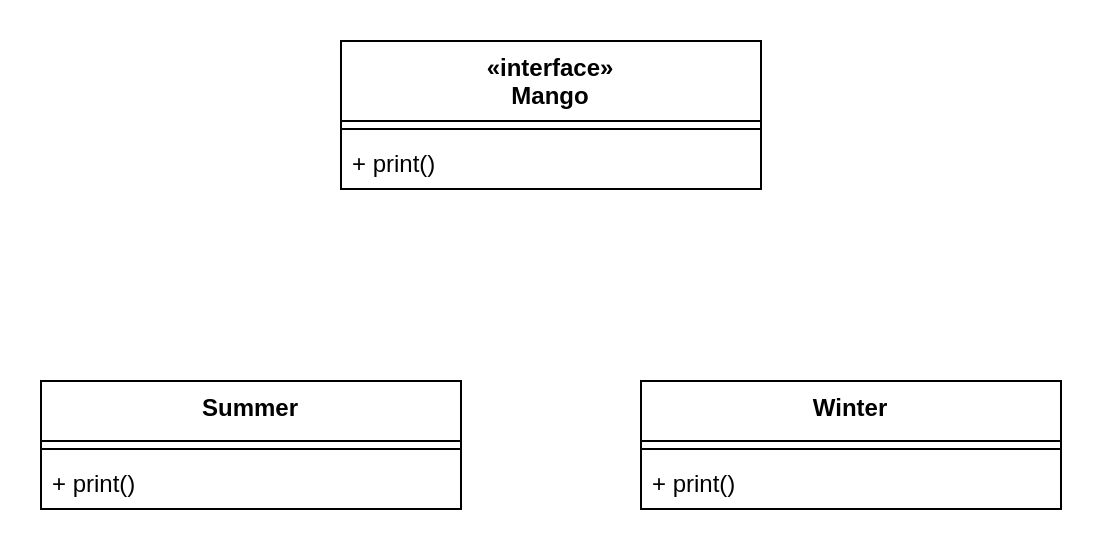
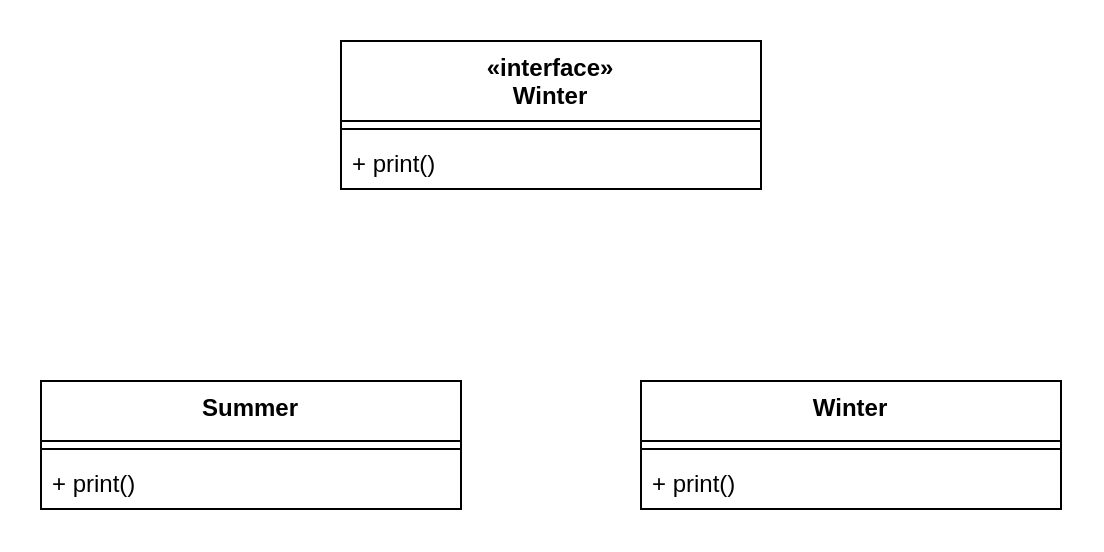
(550, 68) -> (550, 68)
